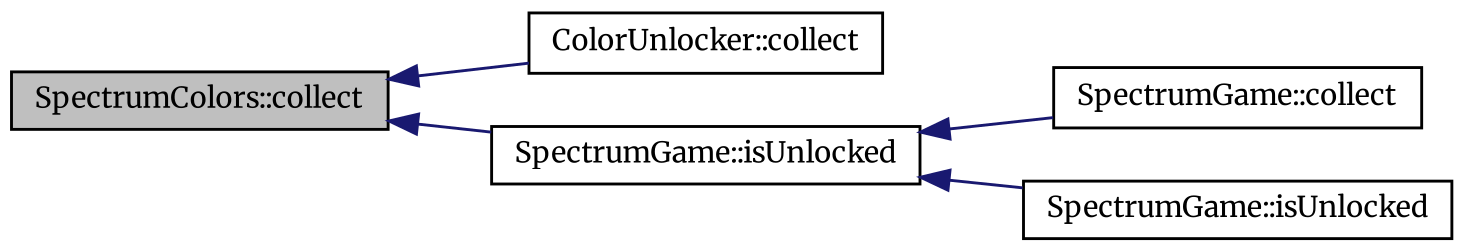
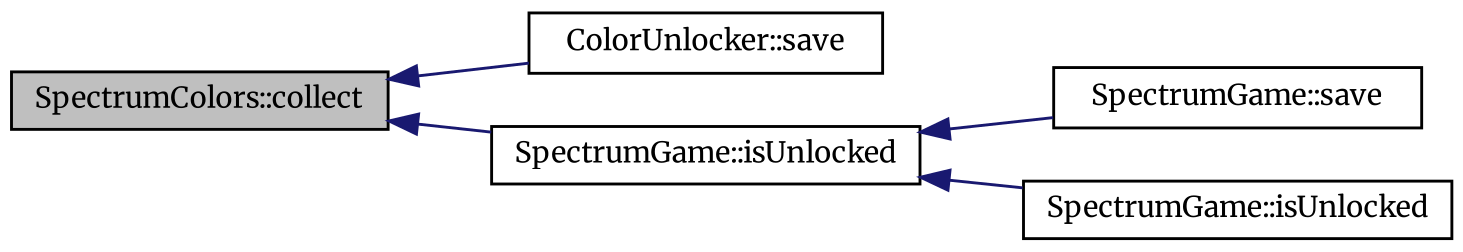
(706, 43) -> (706, 43)
(1238, 98) -> (1238, 98)
